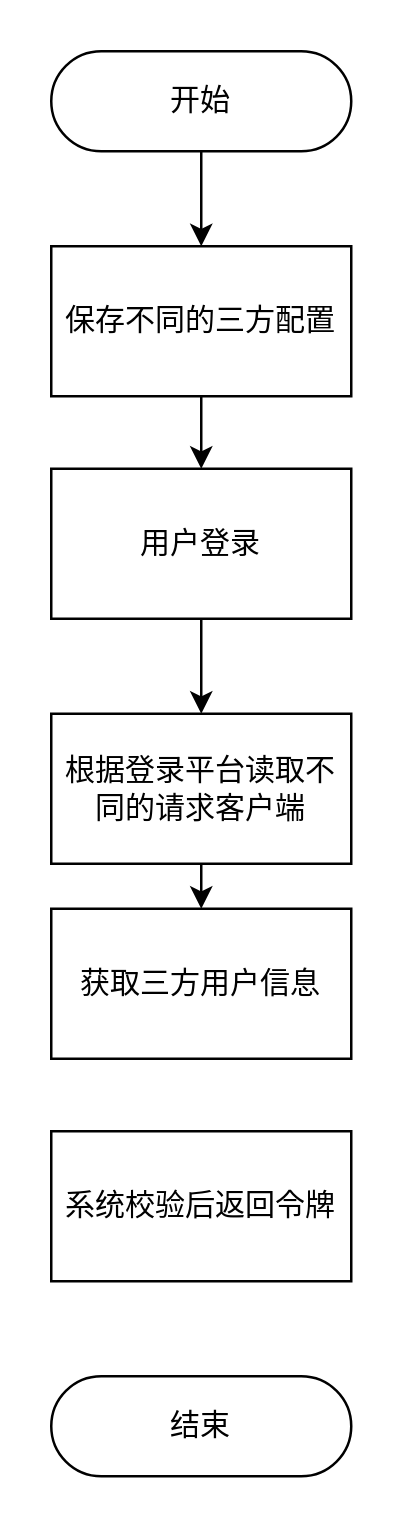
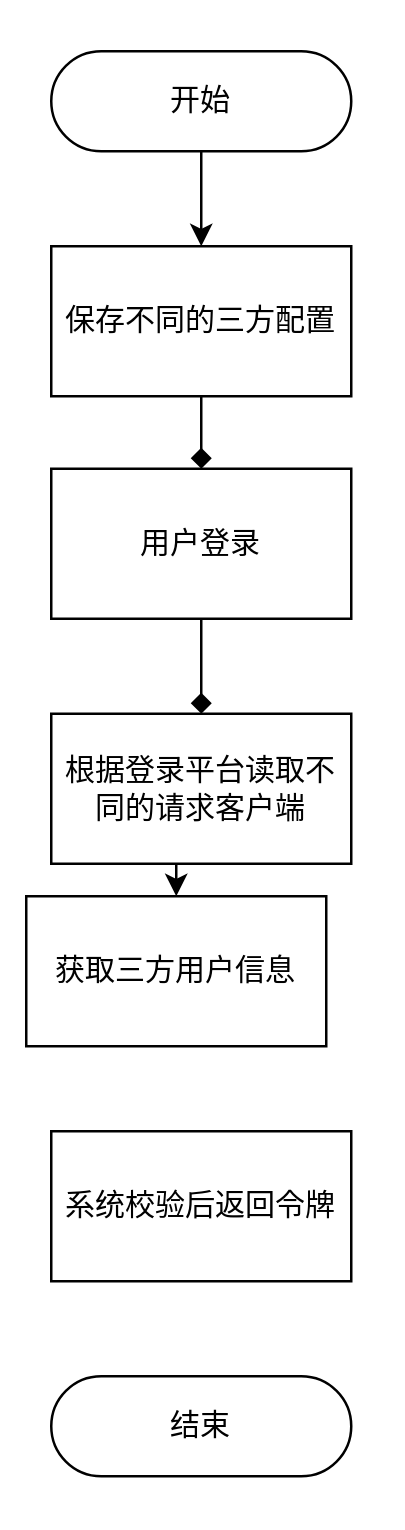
(201, 449) -> (201, 448)
(201, 694) -> (201, 693)
(201, 984) -> (176, 971)
